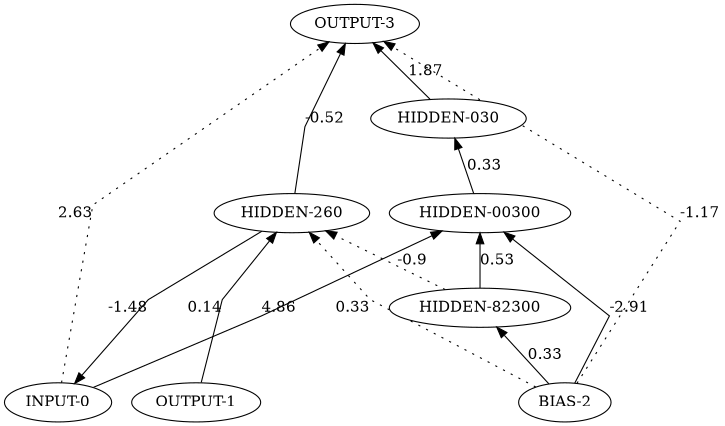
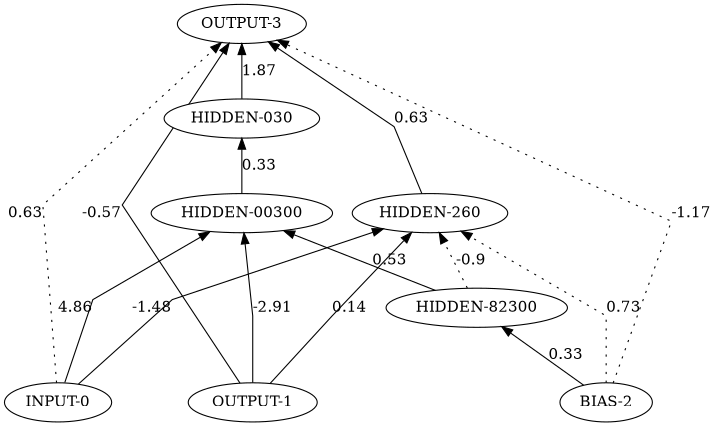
(325, 119) -> (412, 119)
(75, 213) -> (25, 213)
none -> (131, 218)
(162, 291) -> (213, 286)
(591, 301) -> (252, 313)
(353, 308) -> (624, 308)
